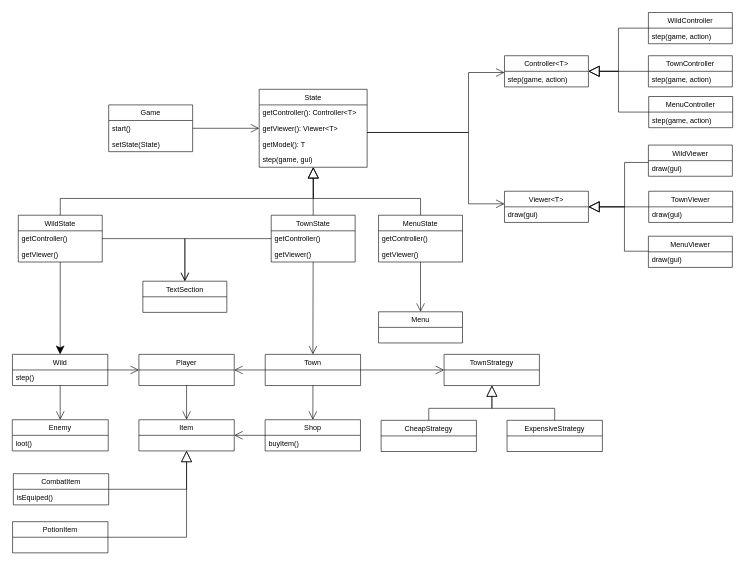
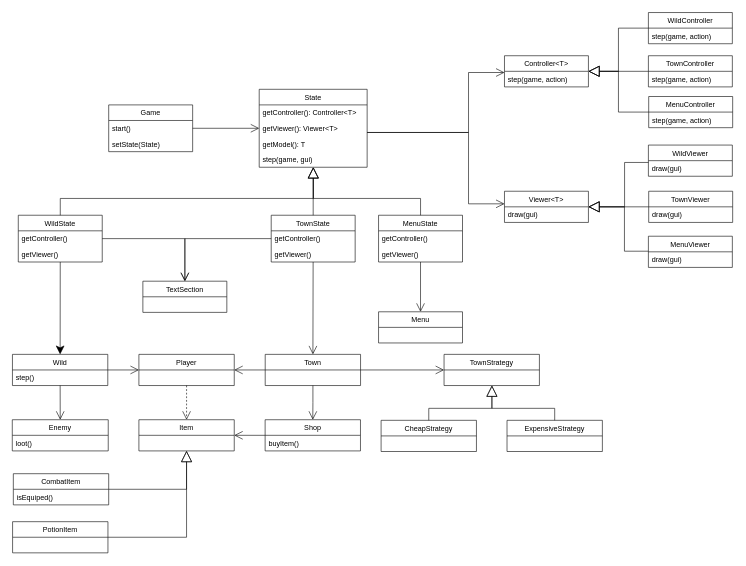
(187, 401) -> (187, 401)
